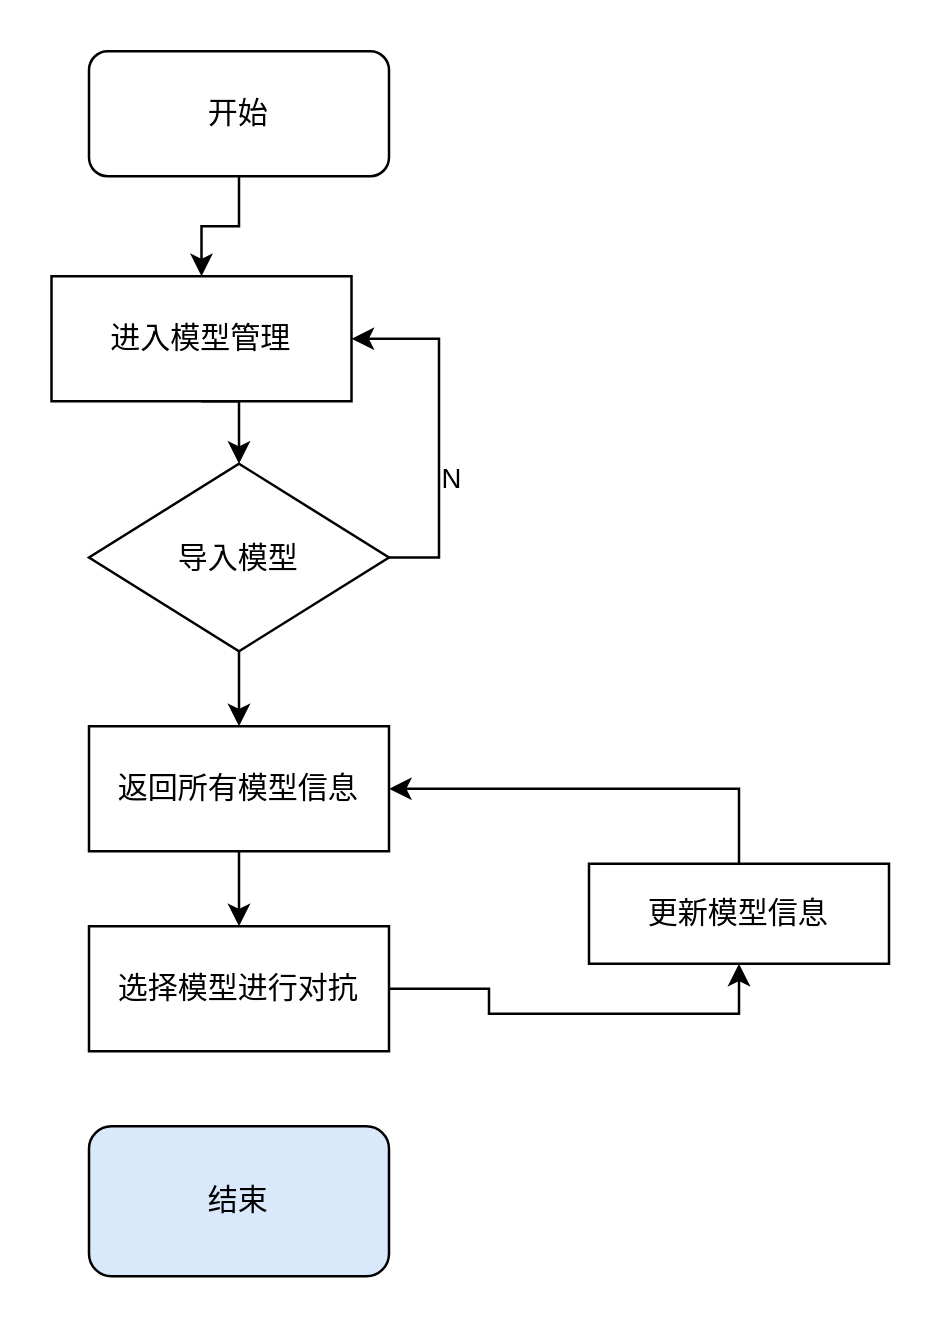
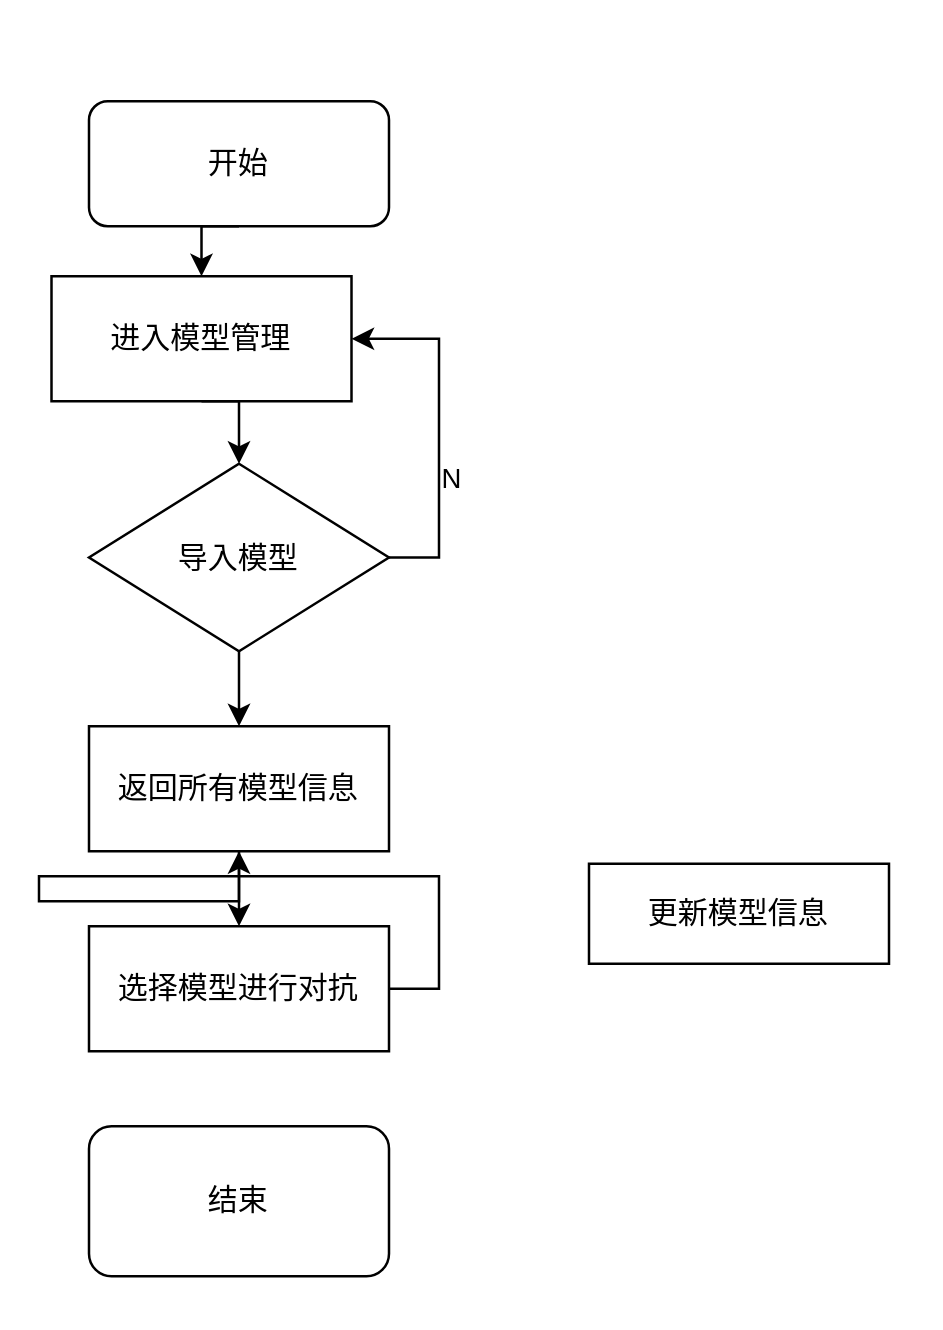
(239, 114) -> (239, 164)
(609, 789) -> none
(593, 1014) -> (39, 888)
(239, 1201) -> (239, 1201)
